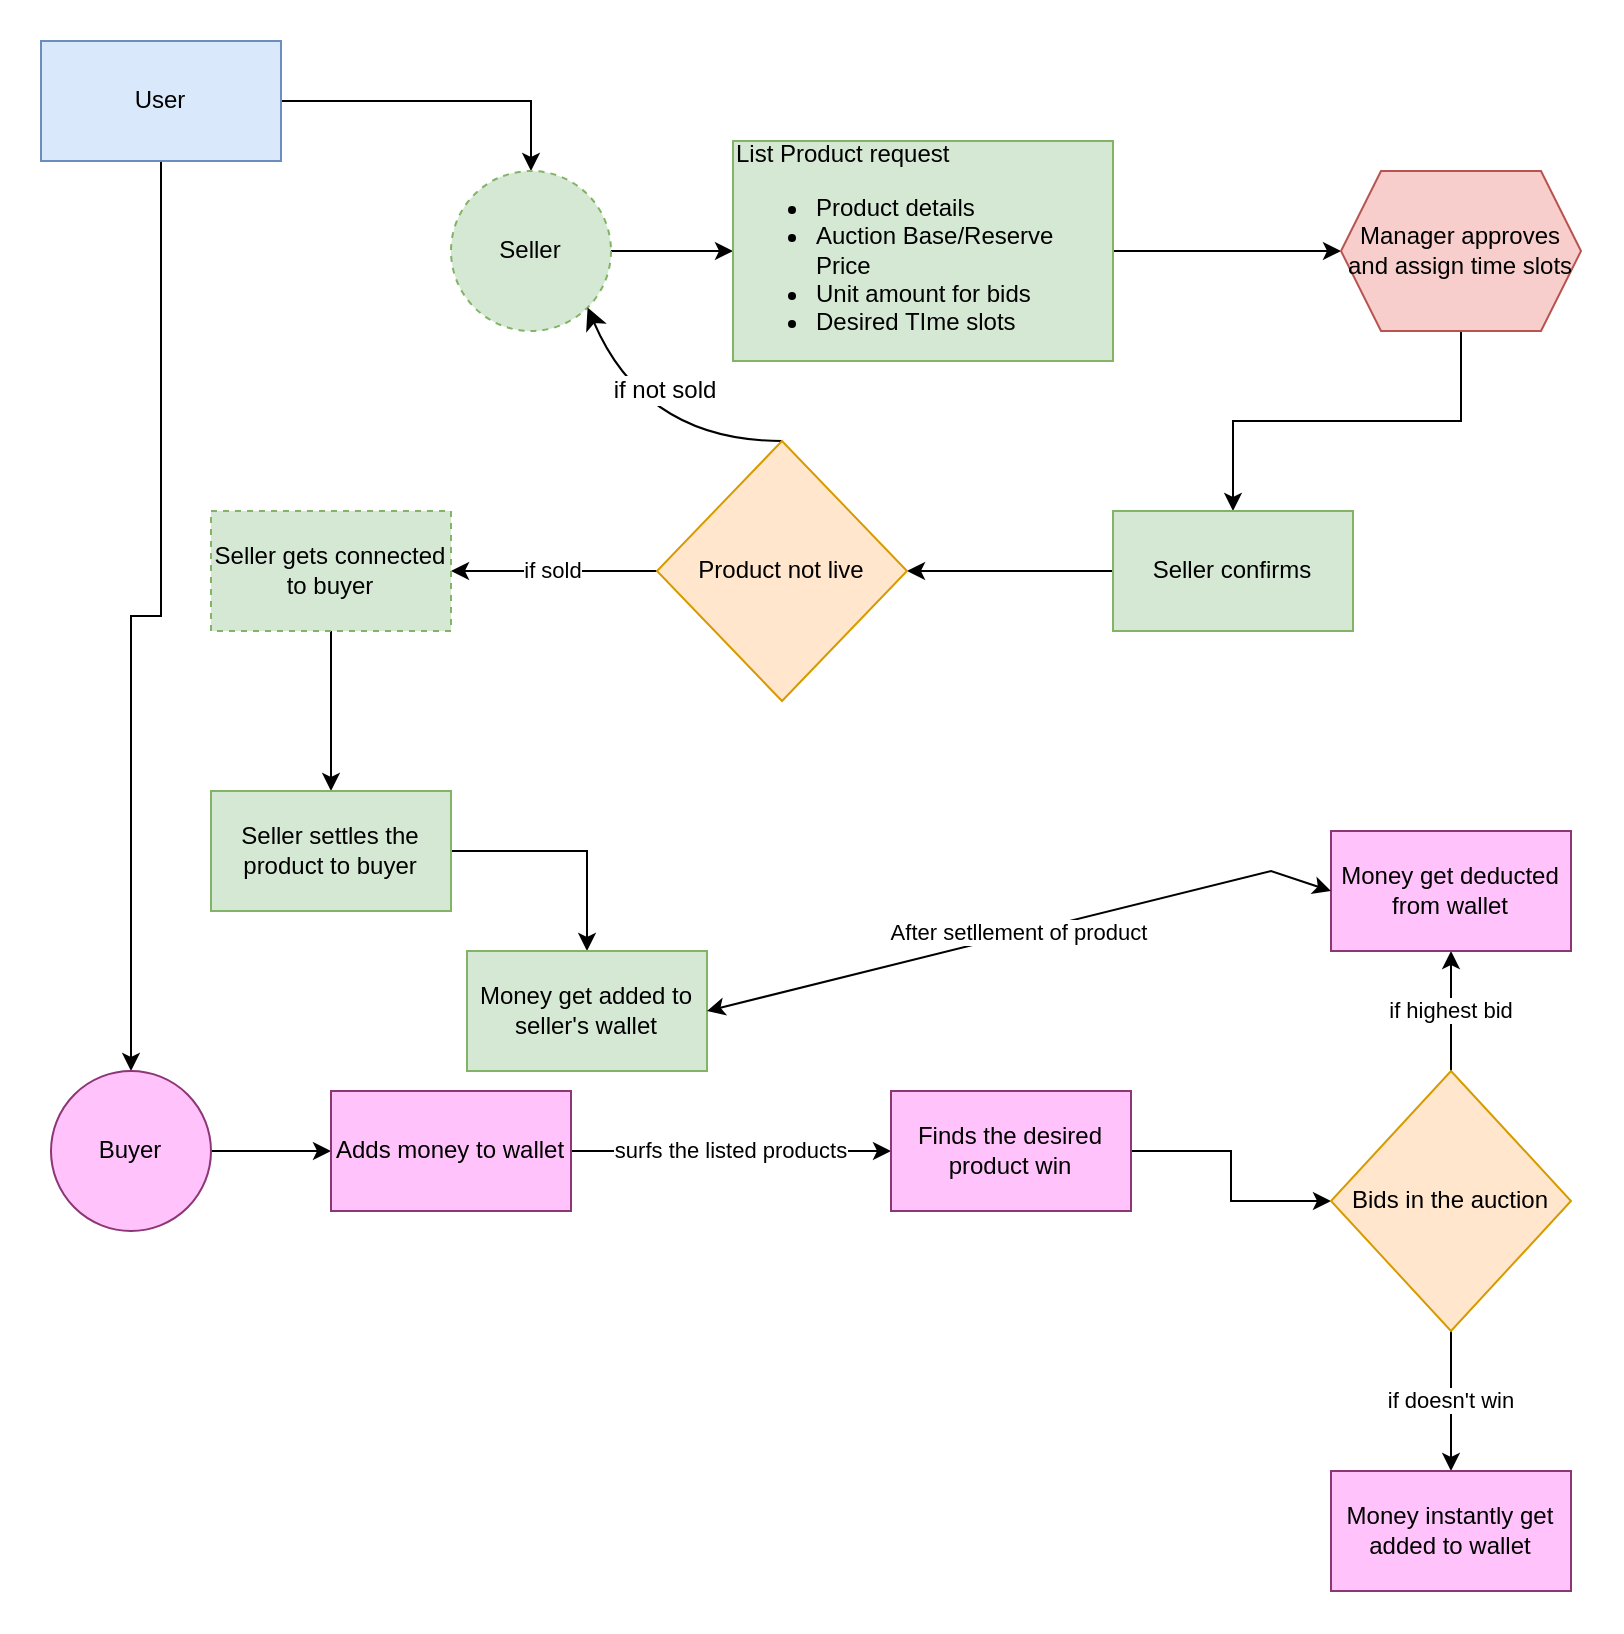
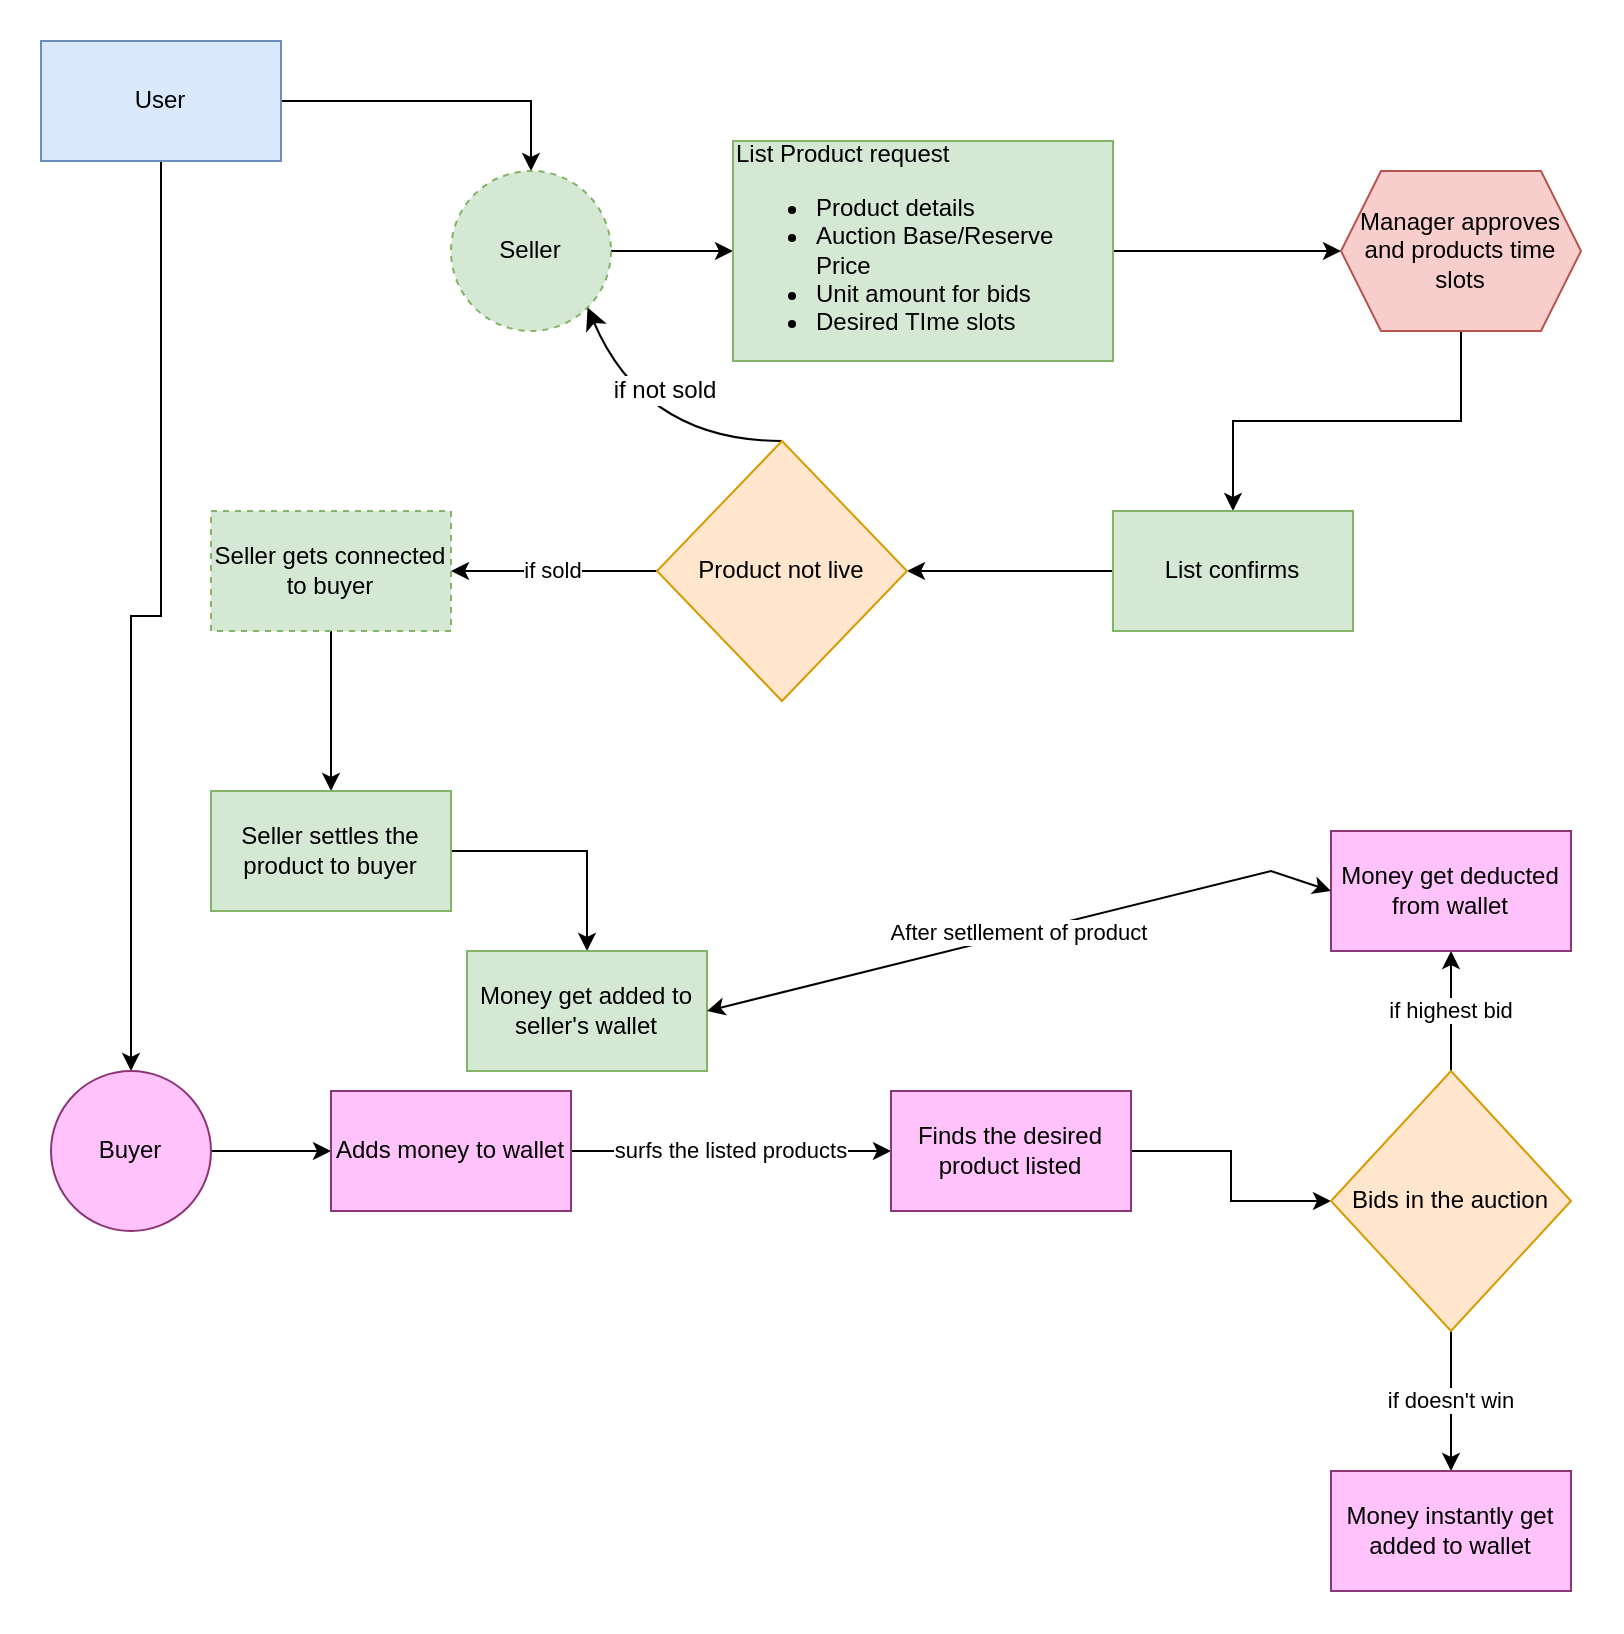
(1461, 251) -> (1461, 251)
(1233, 571) -> (1233, 571)
(1011, 1151) -> (1011, 1151)
